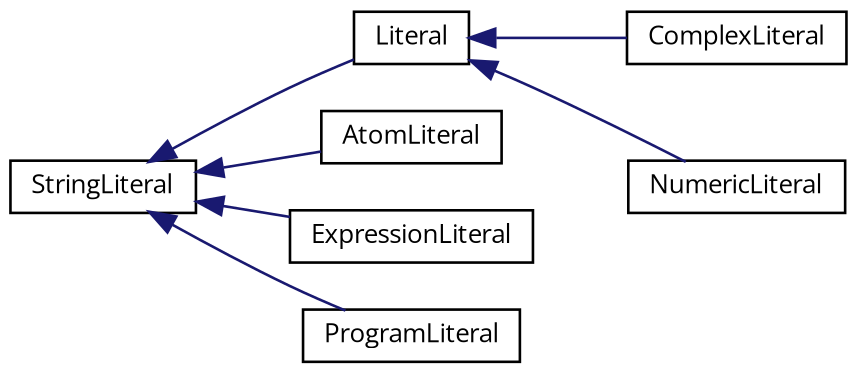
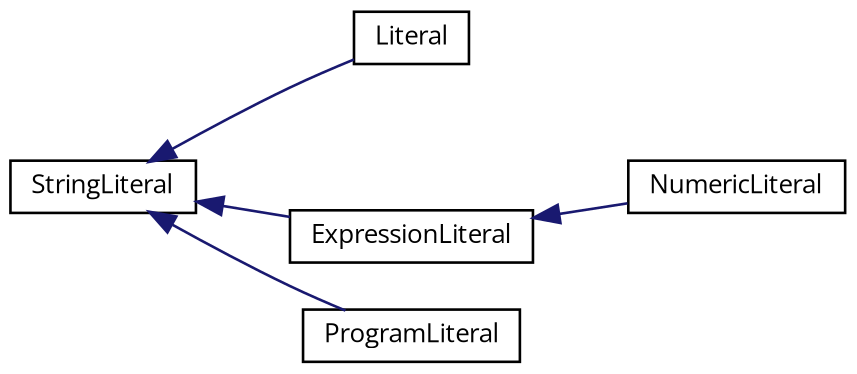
(737, 38) -> none
(591, 115) -> (594, 209)
(411, 137) -> none
